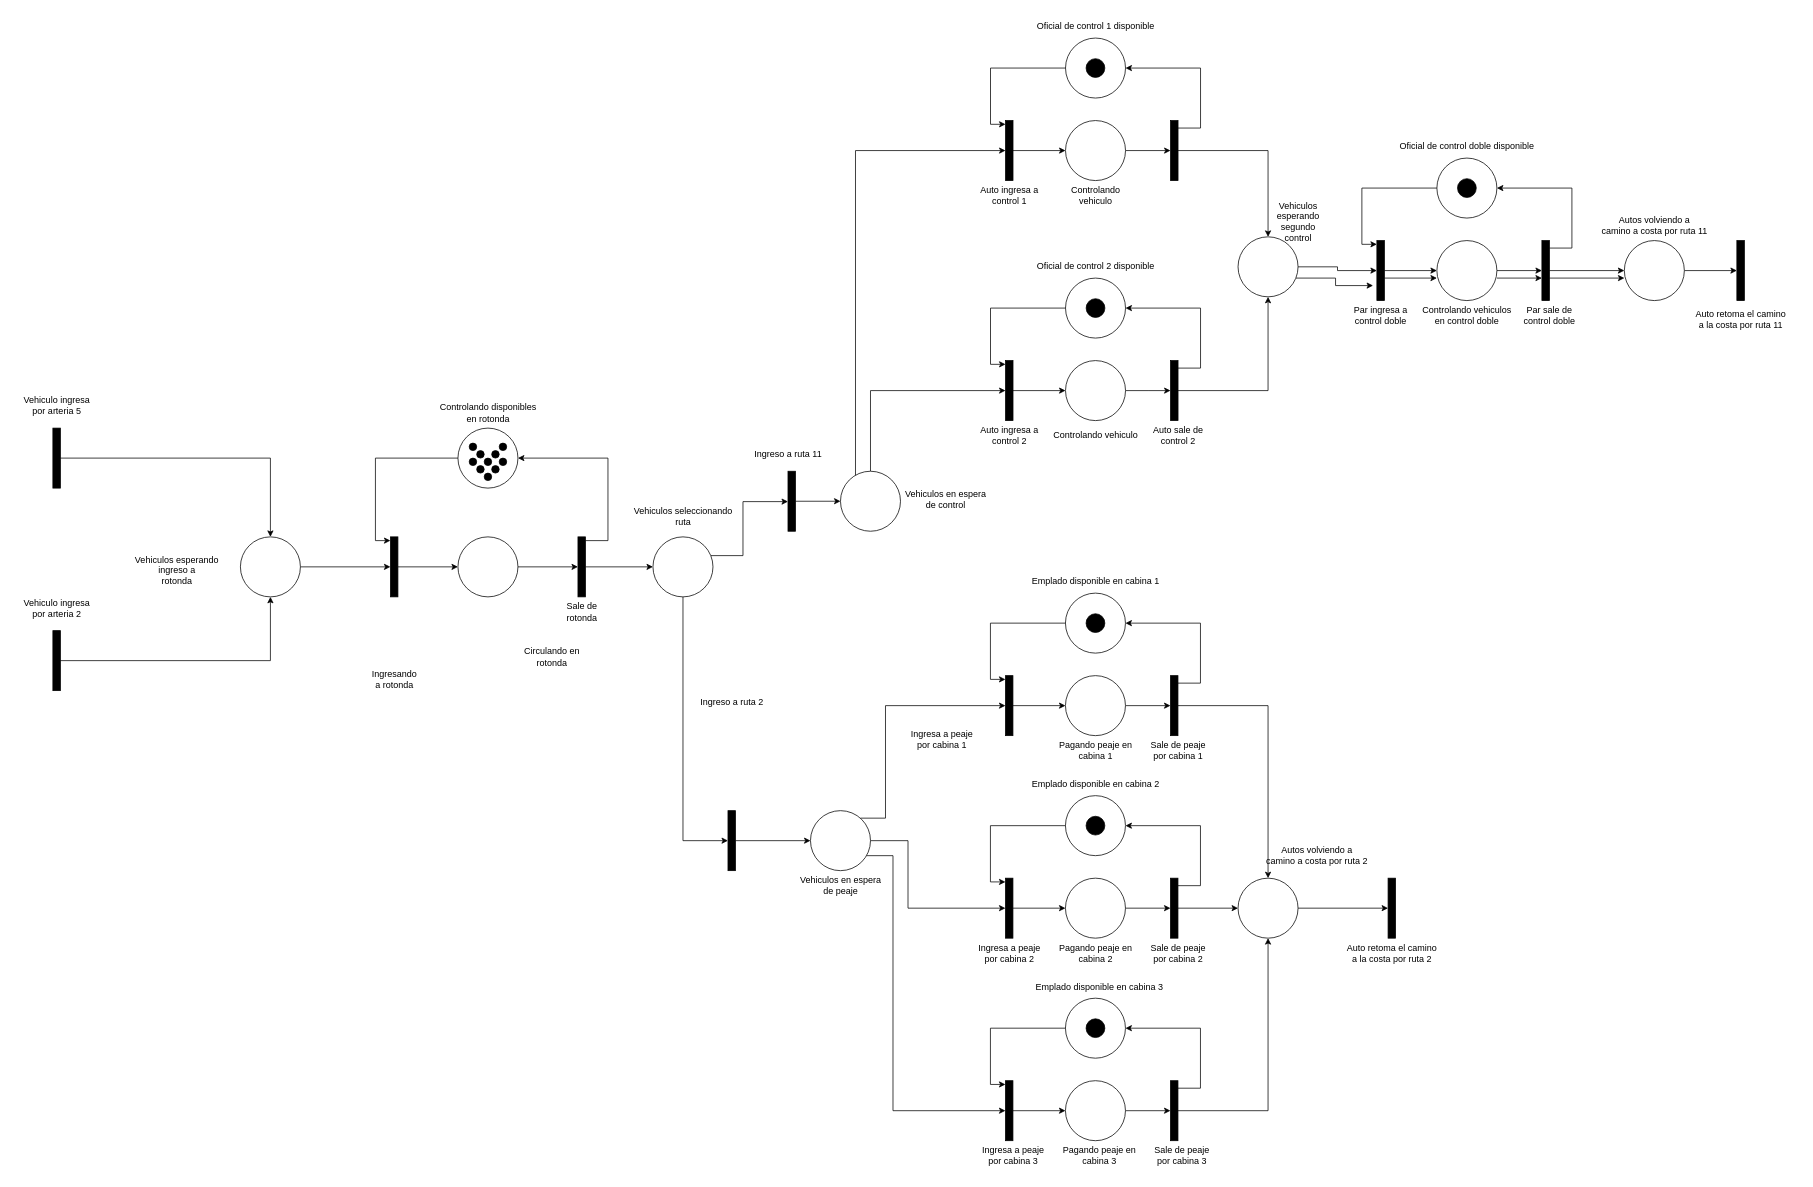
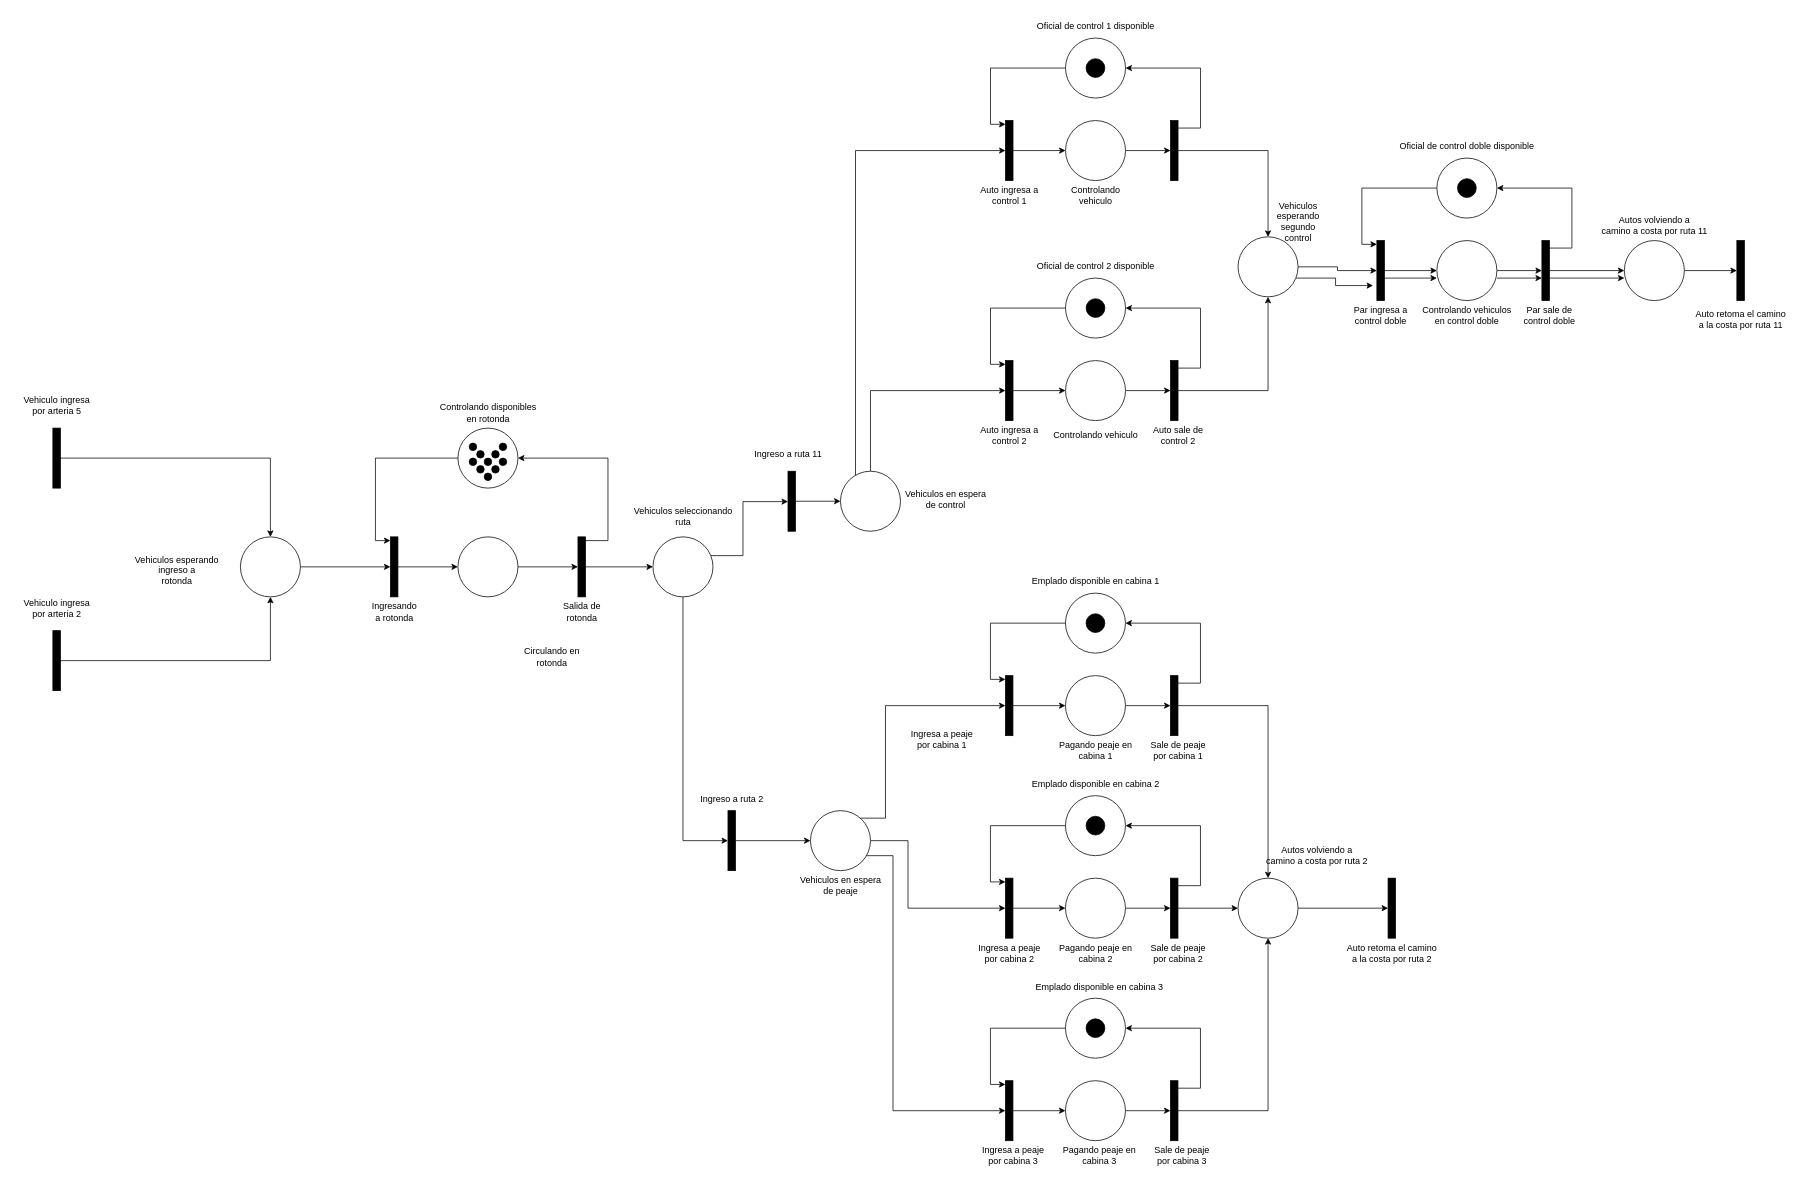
(582, 612) -> (582, 612)
(394, 679) -> (394, 612)
(732, 702) -> (732, 799)
